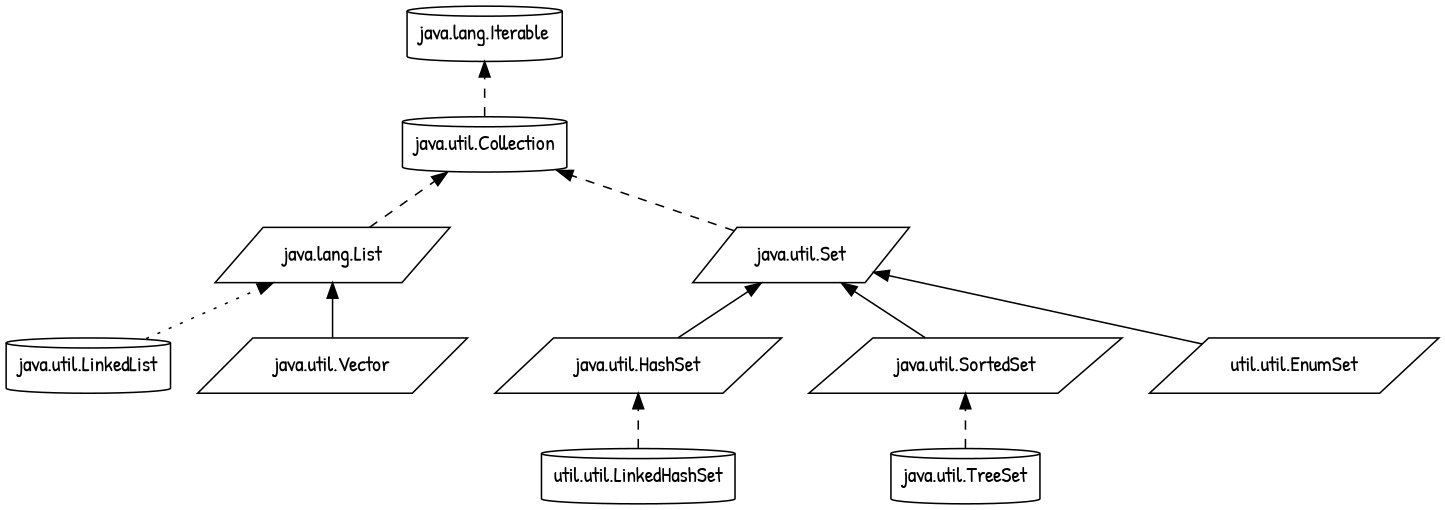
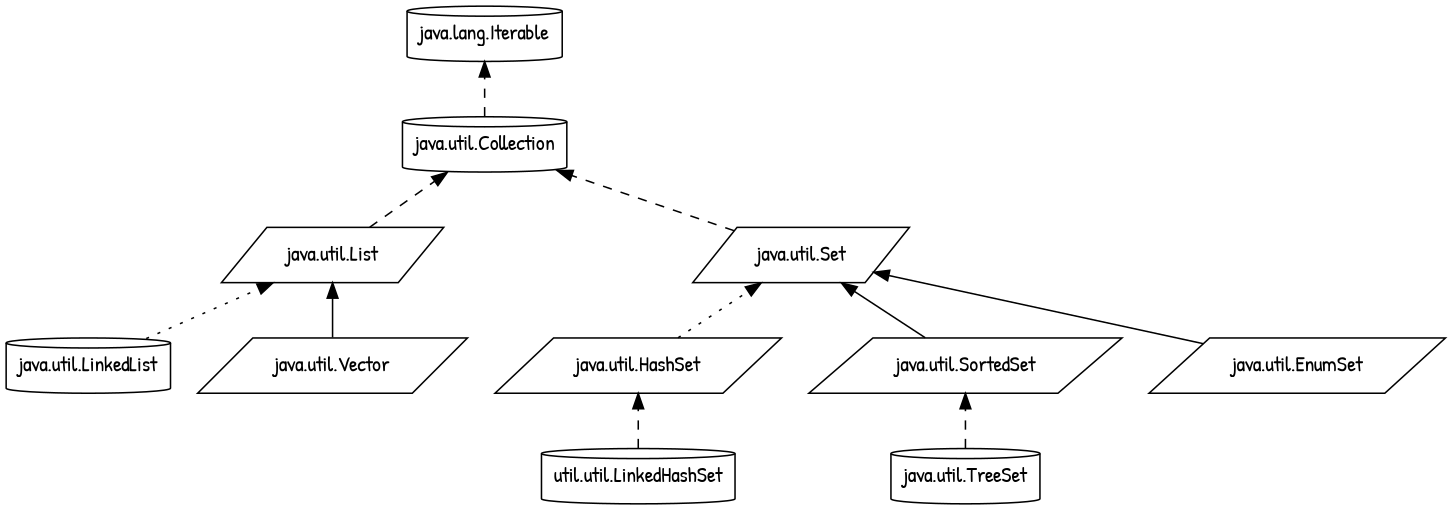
(333, 255) -> (333, 255)
(713, 315) -> (713, 315)
(1294, 366) -> (1297, 366)
